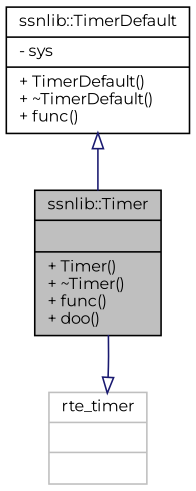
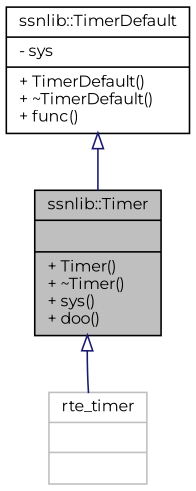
(77, 302) -> (72, 302)
(109, 356) -> (88, 372)
